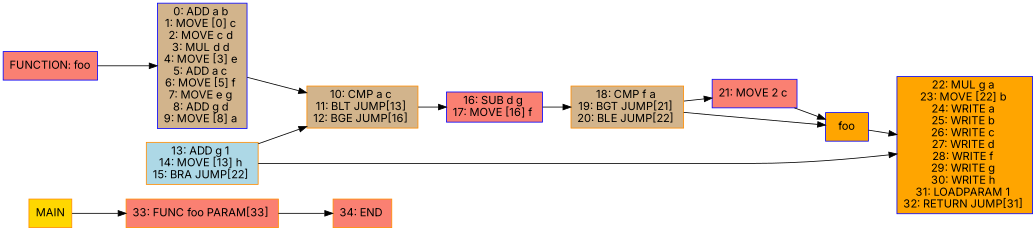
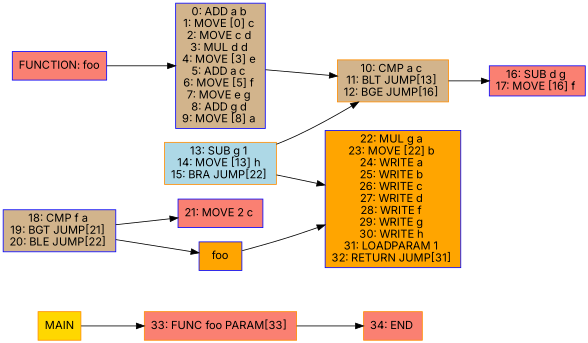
(553, 107) -> none
(627, 107) -> (59, 231)
(806, 112) -> none
(202, 163) -> (220, 163)
